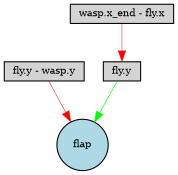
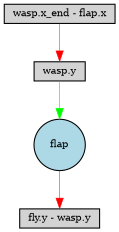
(122, 14) -> (60, 14)
(122, 71) -> (60, 71)
(57, 97) -> (60, 184)
